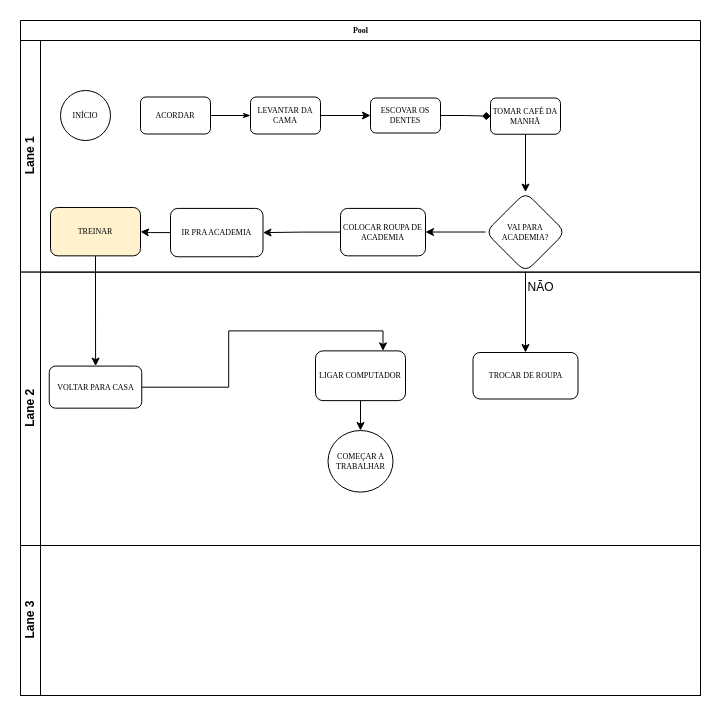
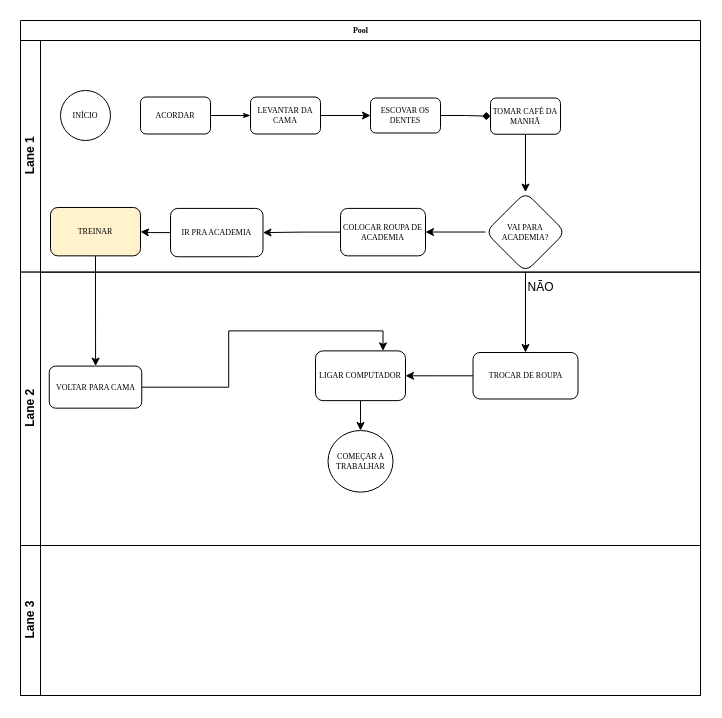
none -> (442, 376)
(96, 388) -> (96, 388)
